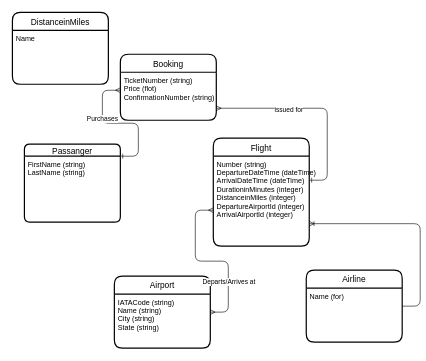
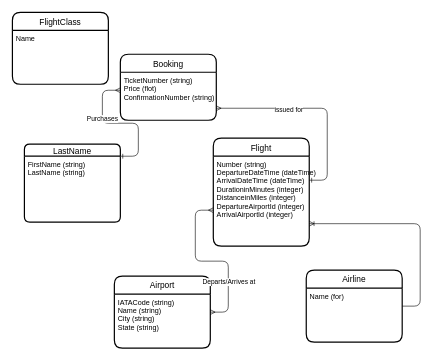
(60, 22) -> (60, 22)
(72, 151) -> (72, 151)
